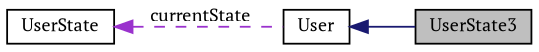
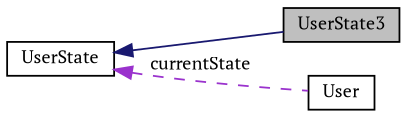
(392, 27) -> (208, 41)
